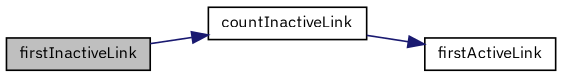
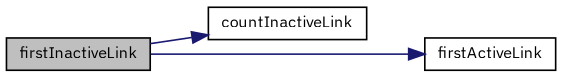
(387, 39) -> (280, 54)
